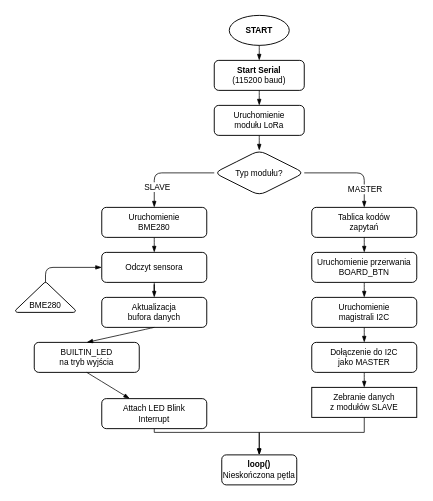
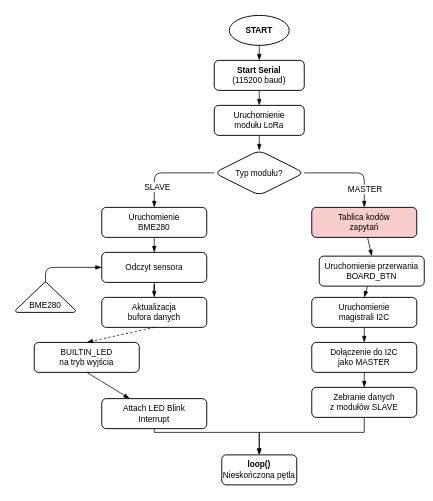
(364, 222) -> (364, 222)
(364, 267) -> (372, 271)
(122, 335) -> (122, 335)
(364, 402) -> (364, 402)
